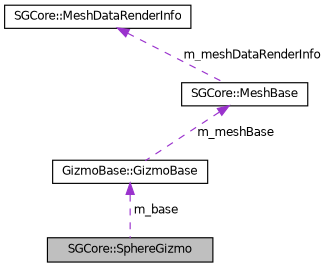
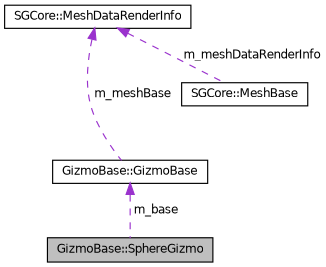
(182, 136) -> (90, 104)
(130, 250) -> (130, 250)
